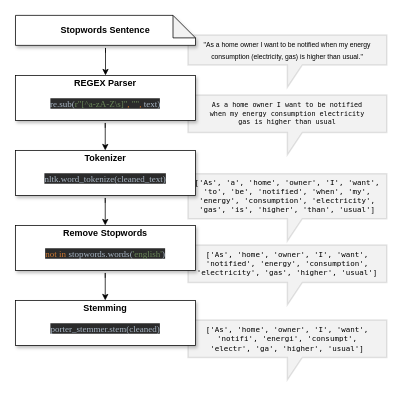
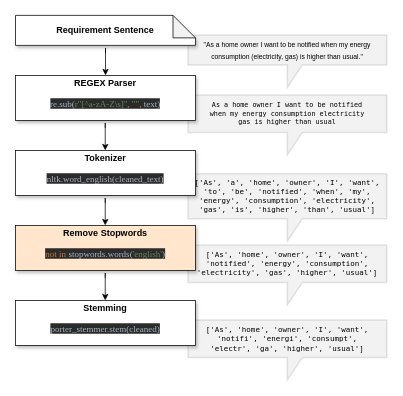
(105, 30) -> (105, 30)
(105, 173) -> (105, 173)
(105, 248) -> (105, 248)
